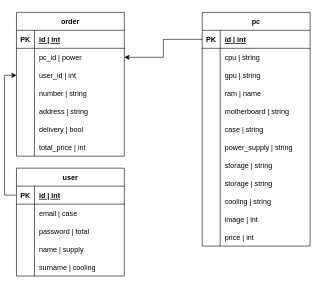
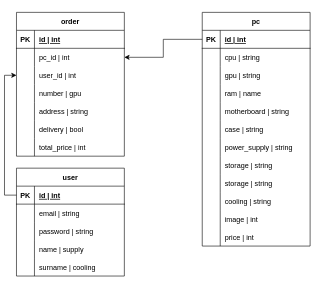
(61, 58) -> (56, 58)
(66, 94) -> (61, 94)
(59, 214) -> (63, 214)
(68, 232) -> (70, 232)
